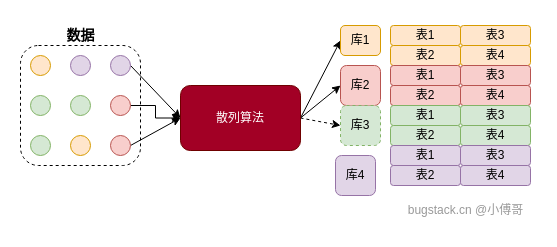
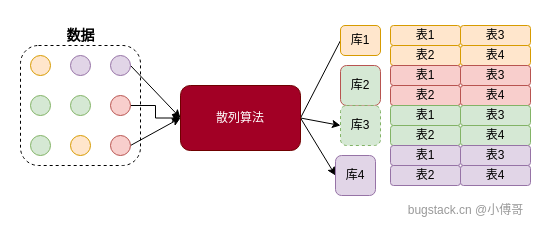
(337, 48) -> (338, 45)
(361, 86) -> (361, 86)
(319, 103) -> none
(317, 121) -> (317, 121)
none -> (317, 145)
